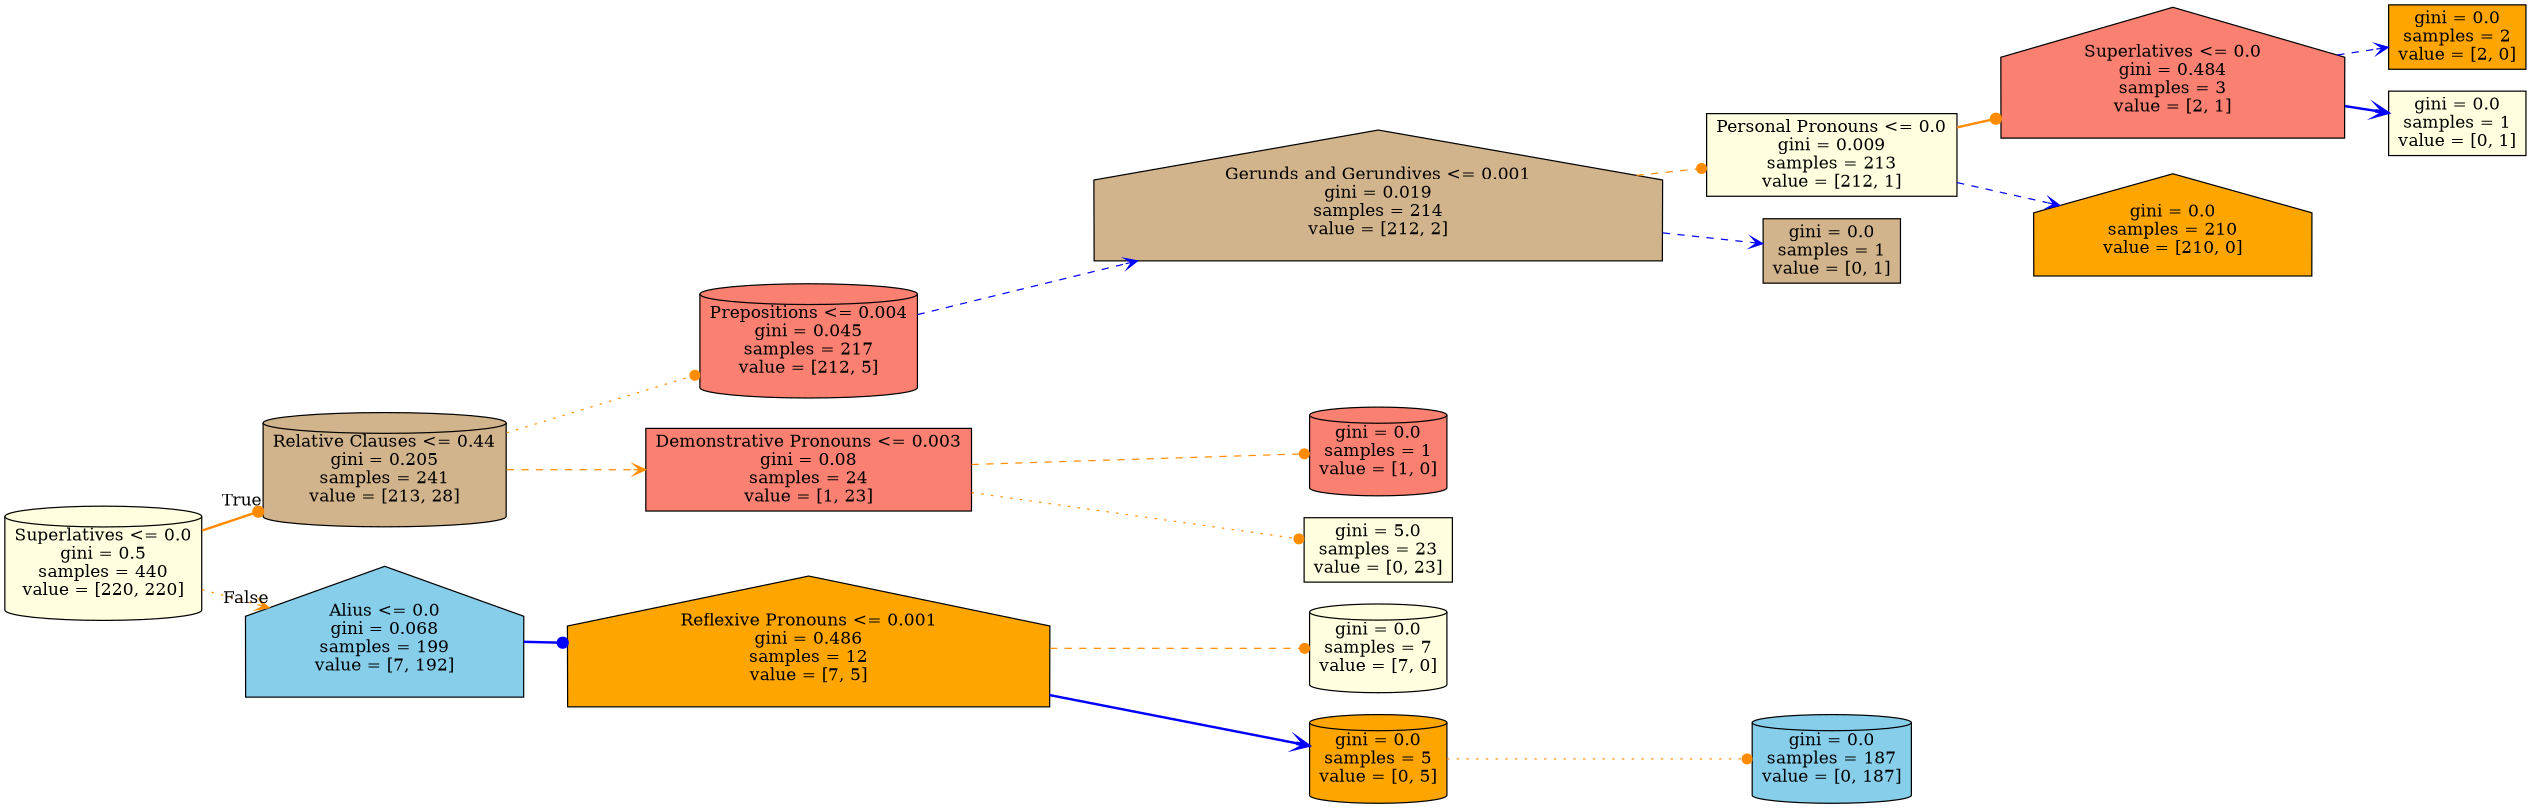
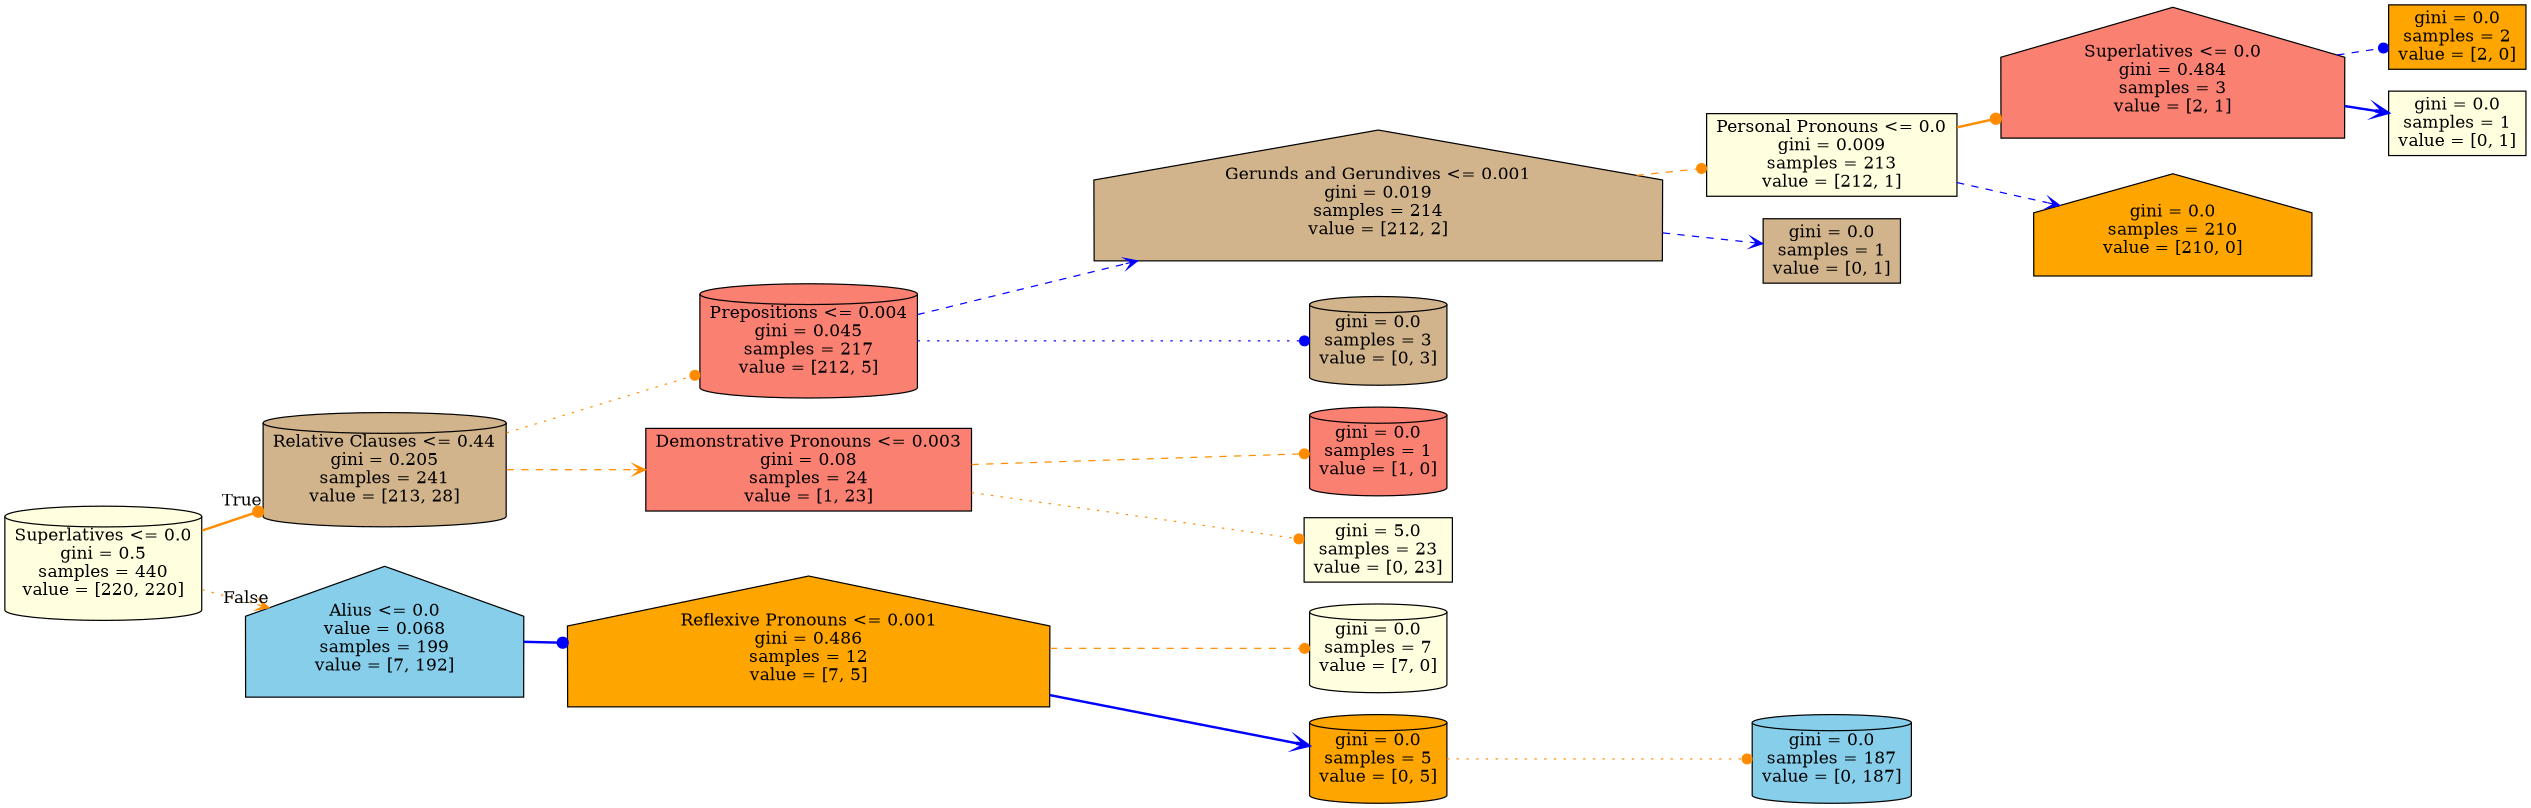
(2357, 52) -> (2357, 52)
none -> (1378, 341)
(385, 639) -> (385, 639)
